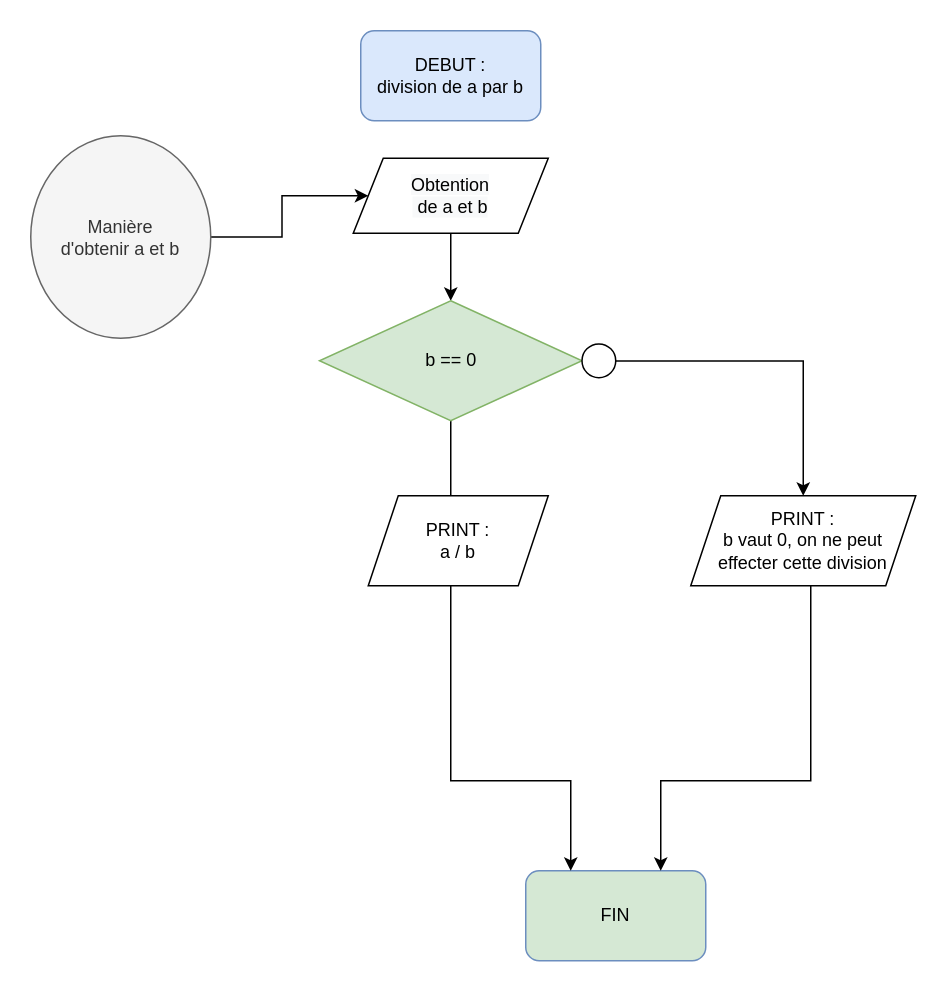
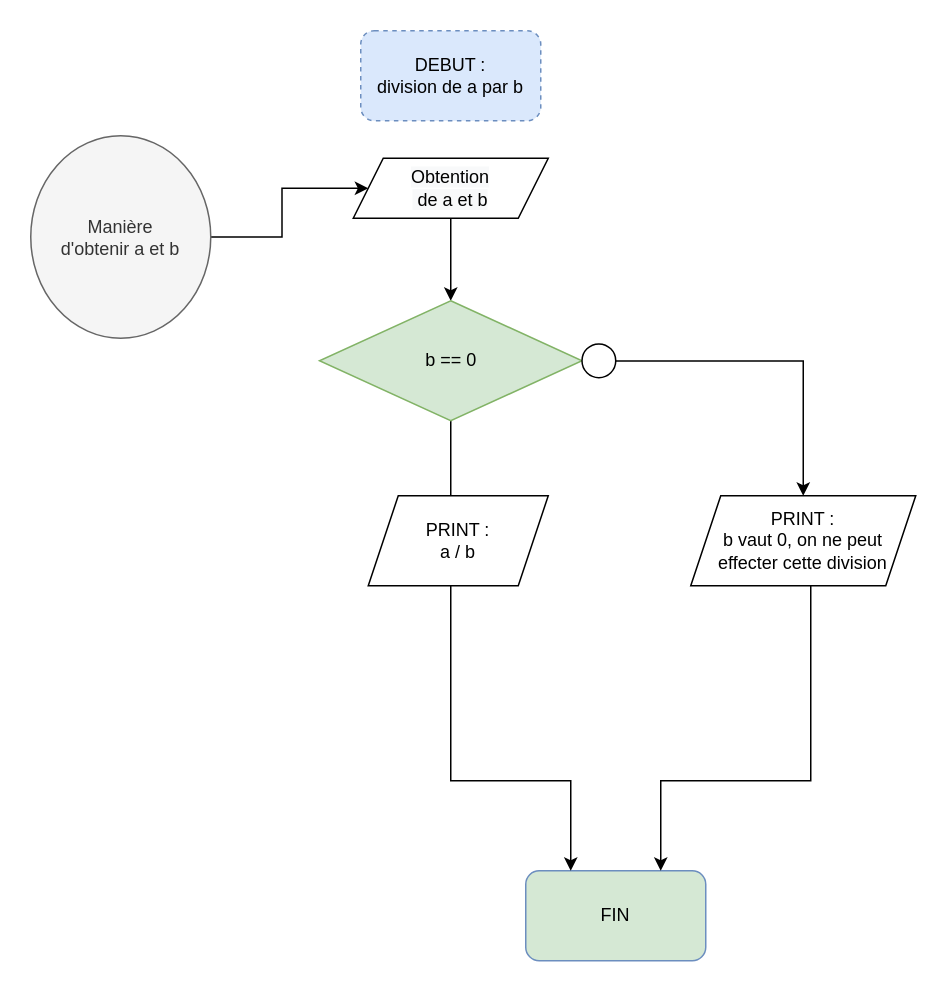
(451, 76) -> (451, 76)
(451, 196) -> (451, 188)
